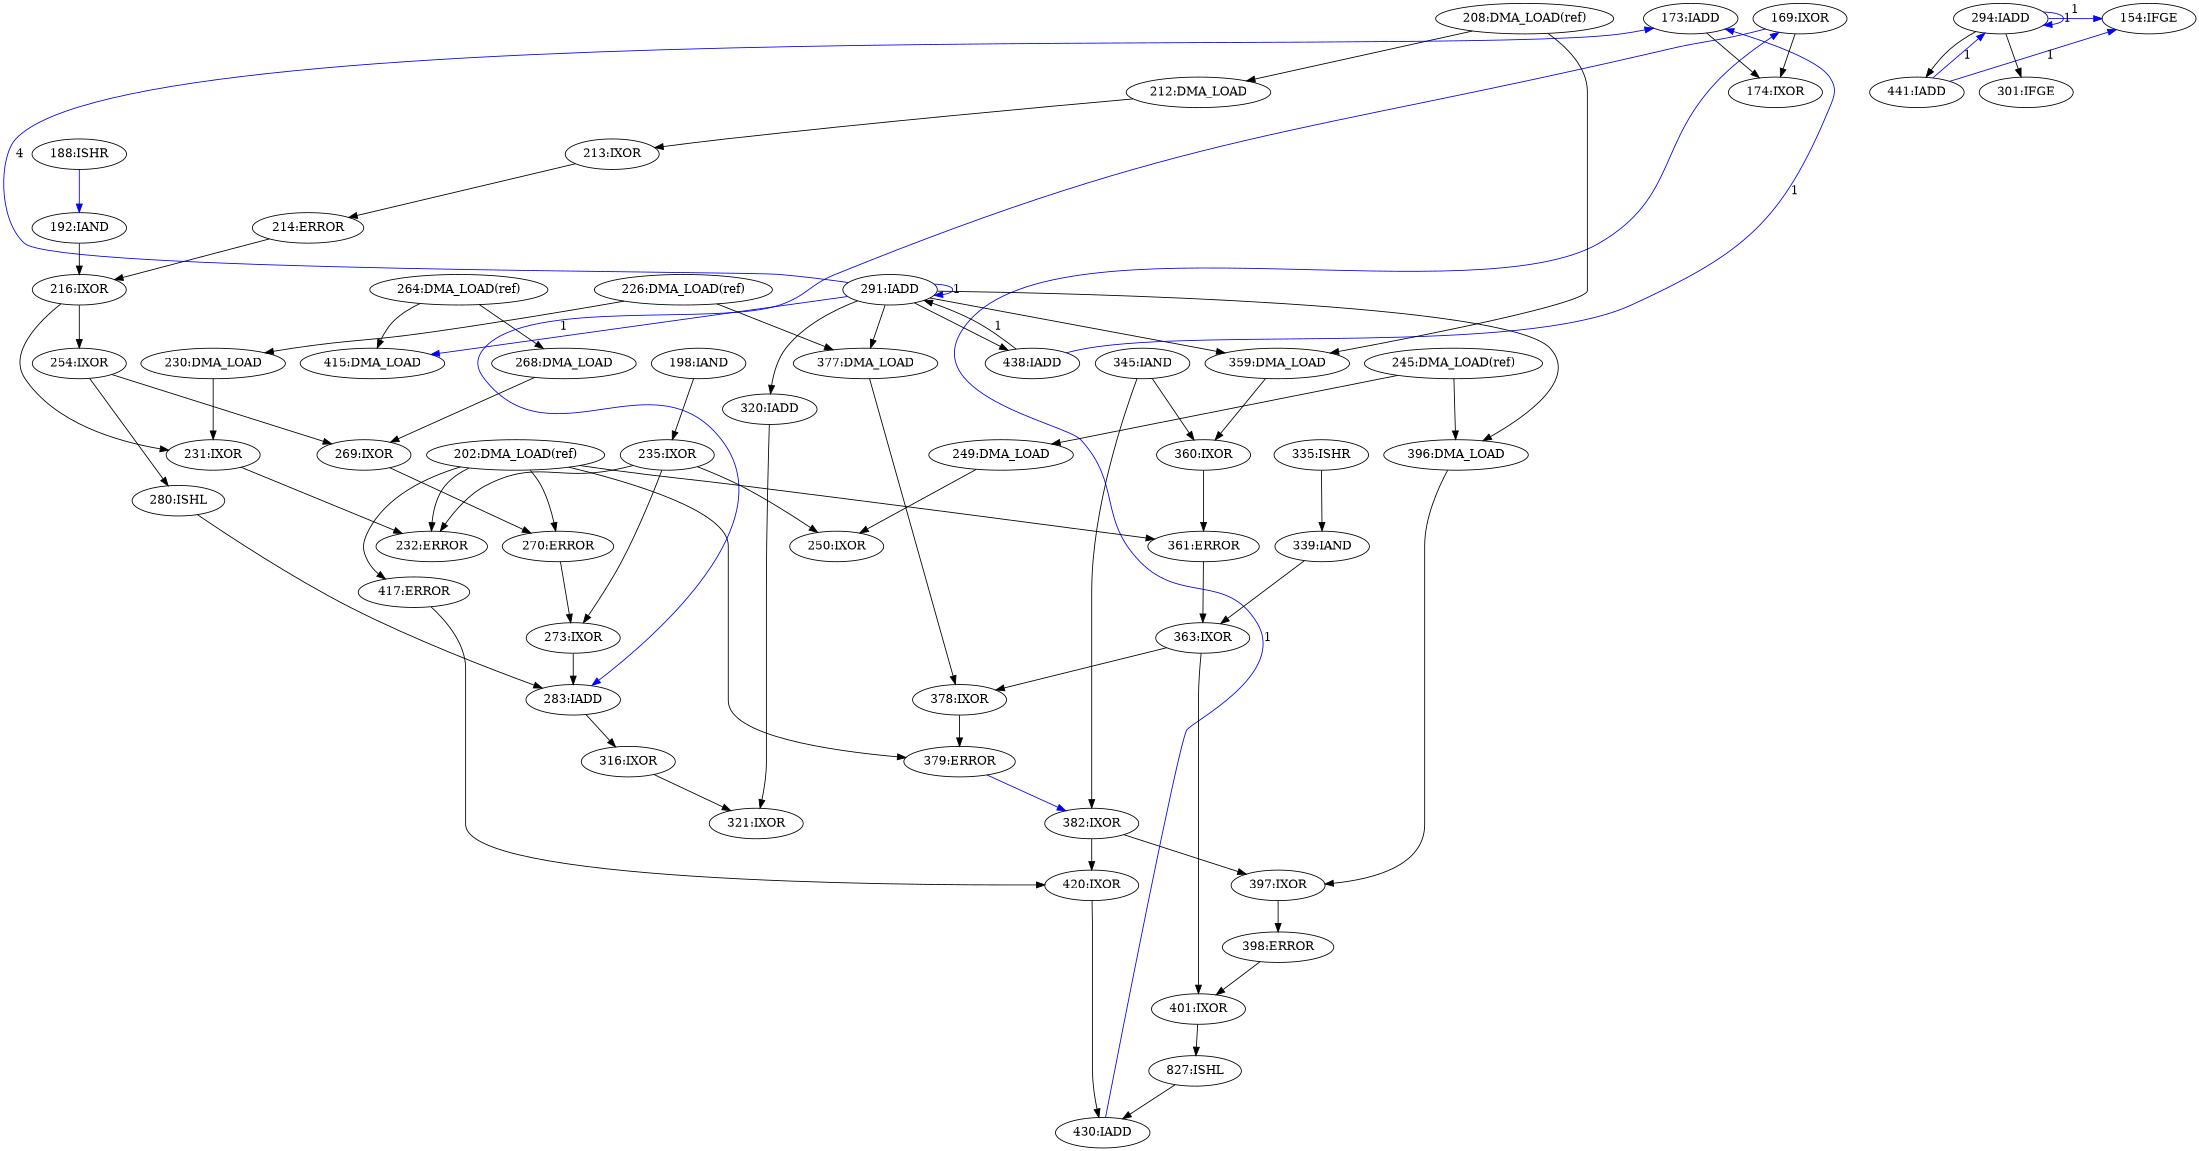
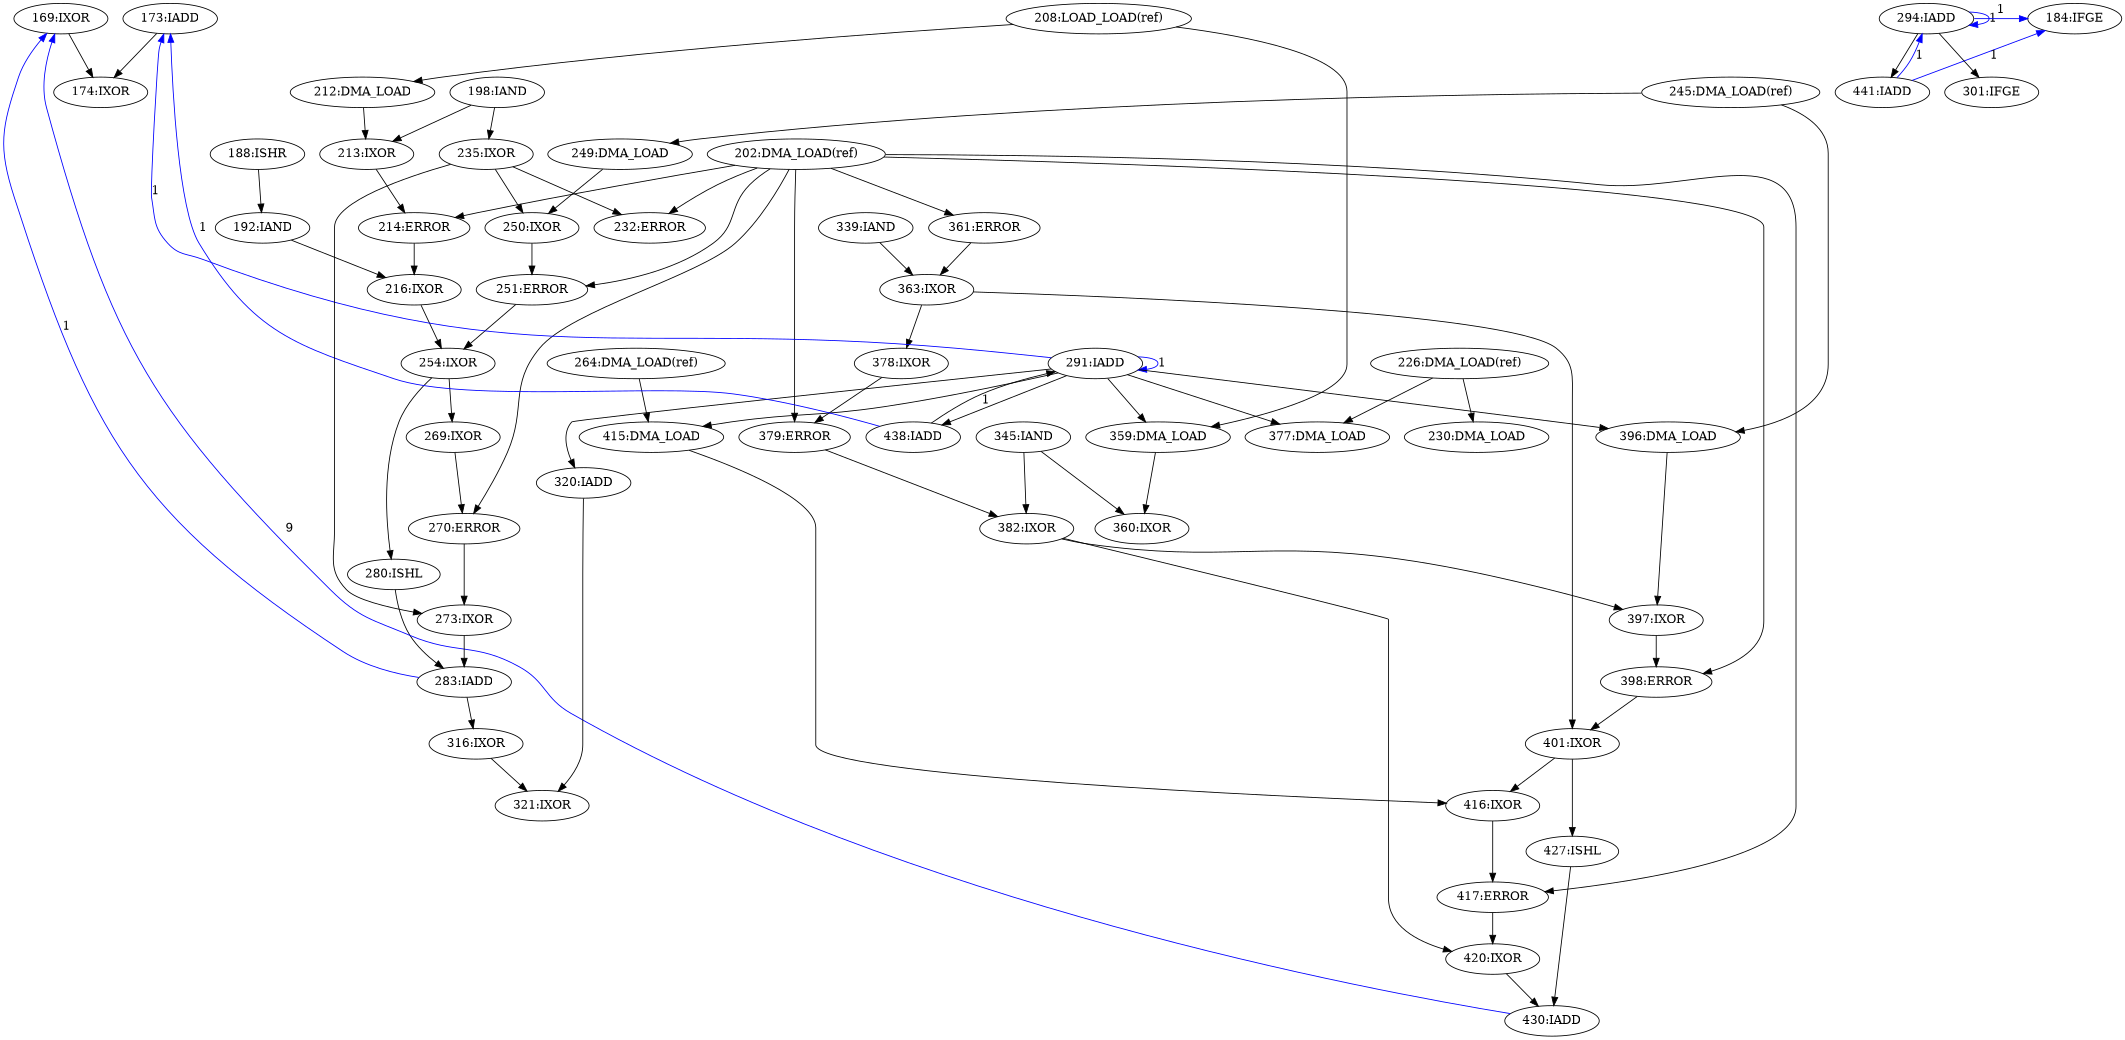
(1525, 19) -> (1099, 19)
(2149, 19) -> (2075, 19)
none -> (436, 122)
(20, 154) -> (156, 191)
(79, 187) -> (260, 187)
none -> (599, 189)
none -> (1562, 189)
(839, 273) -> (106, 424)
none -> (532, 290)
(643, 325) -> (886, 406)
(564, 363) -> none
(213, 455) -> none
(1321, 455) -> none
(1204, 496) -> none
(911, 527) -> none
(1268, 638) -> (290, 529)
(1022, 791) -> (907, 482)
none -> (1493, 806)
(1195, 1071) -> (1572, 851)
